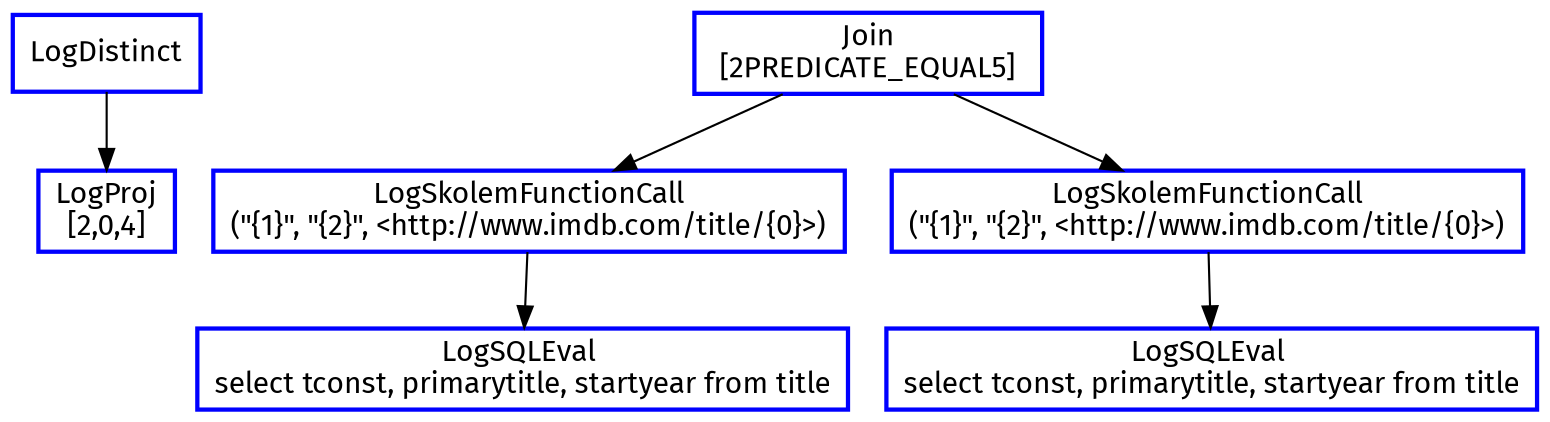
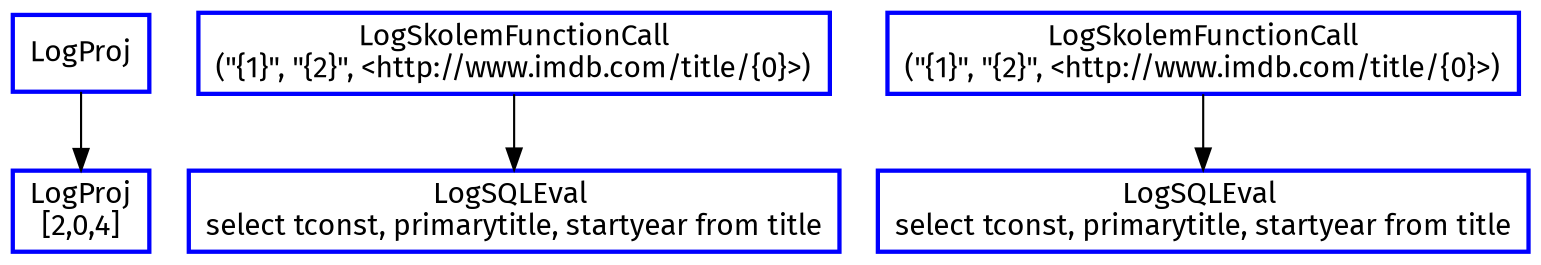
(107, 53) -> (81, 53)
(868, 53) -> none
